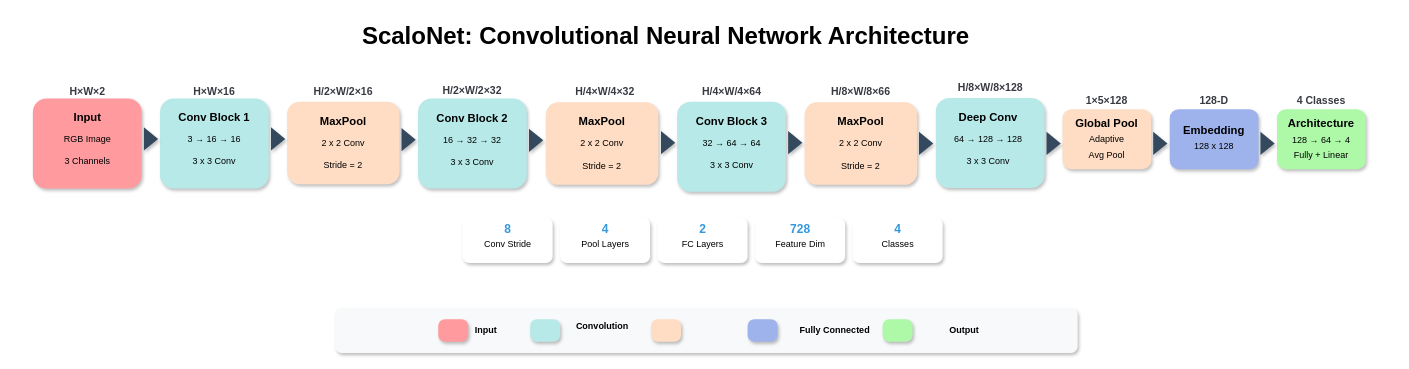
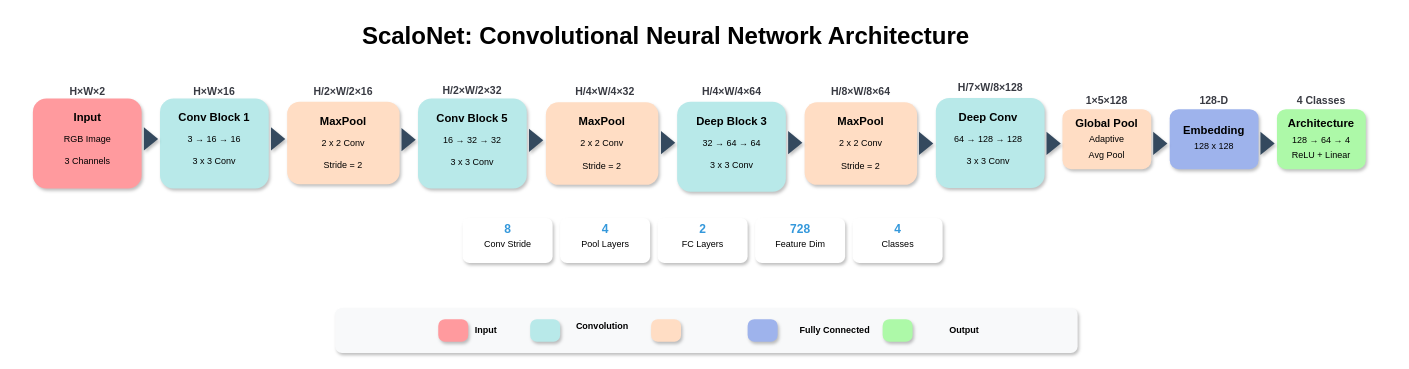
(990, 87) -> (990, 87)
(861, 91) -> (861, 91)
(472, 117) -> (472, 117)
(732, 120) -> (732, 120)
(1321, 156) -> (1321, 156)
